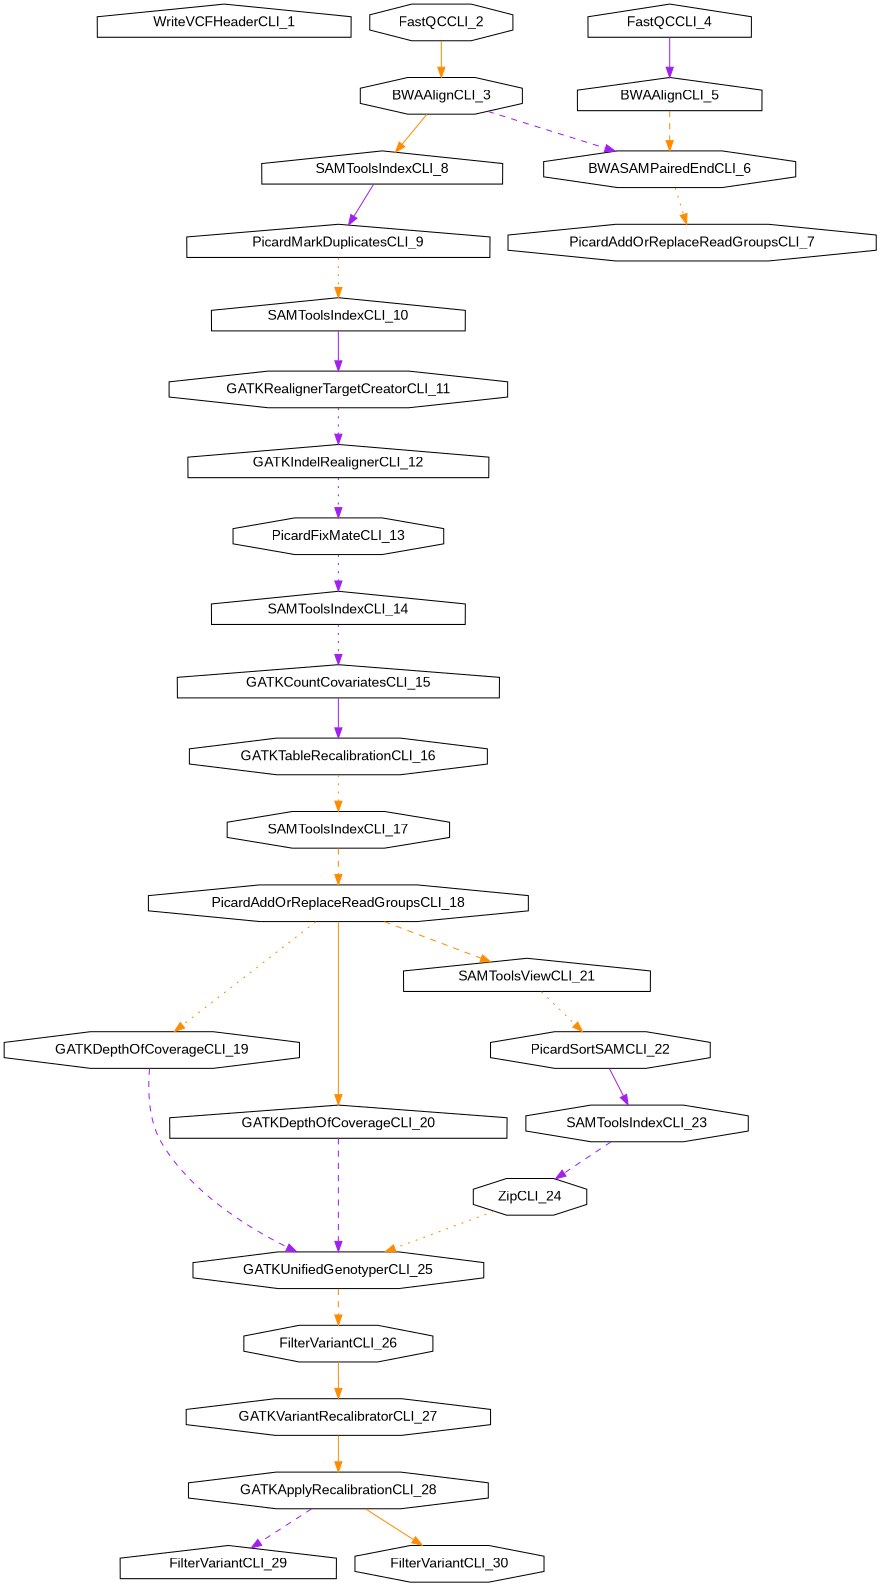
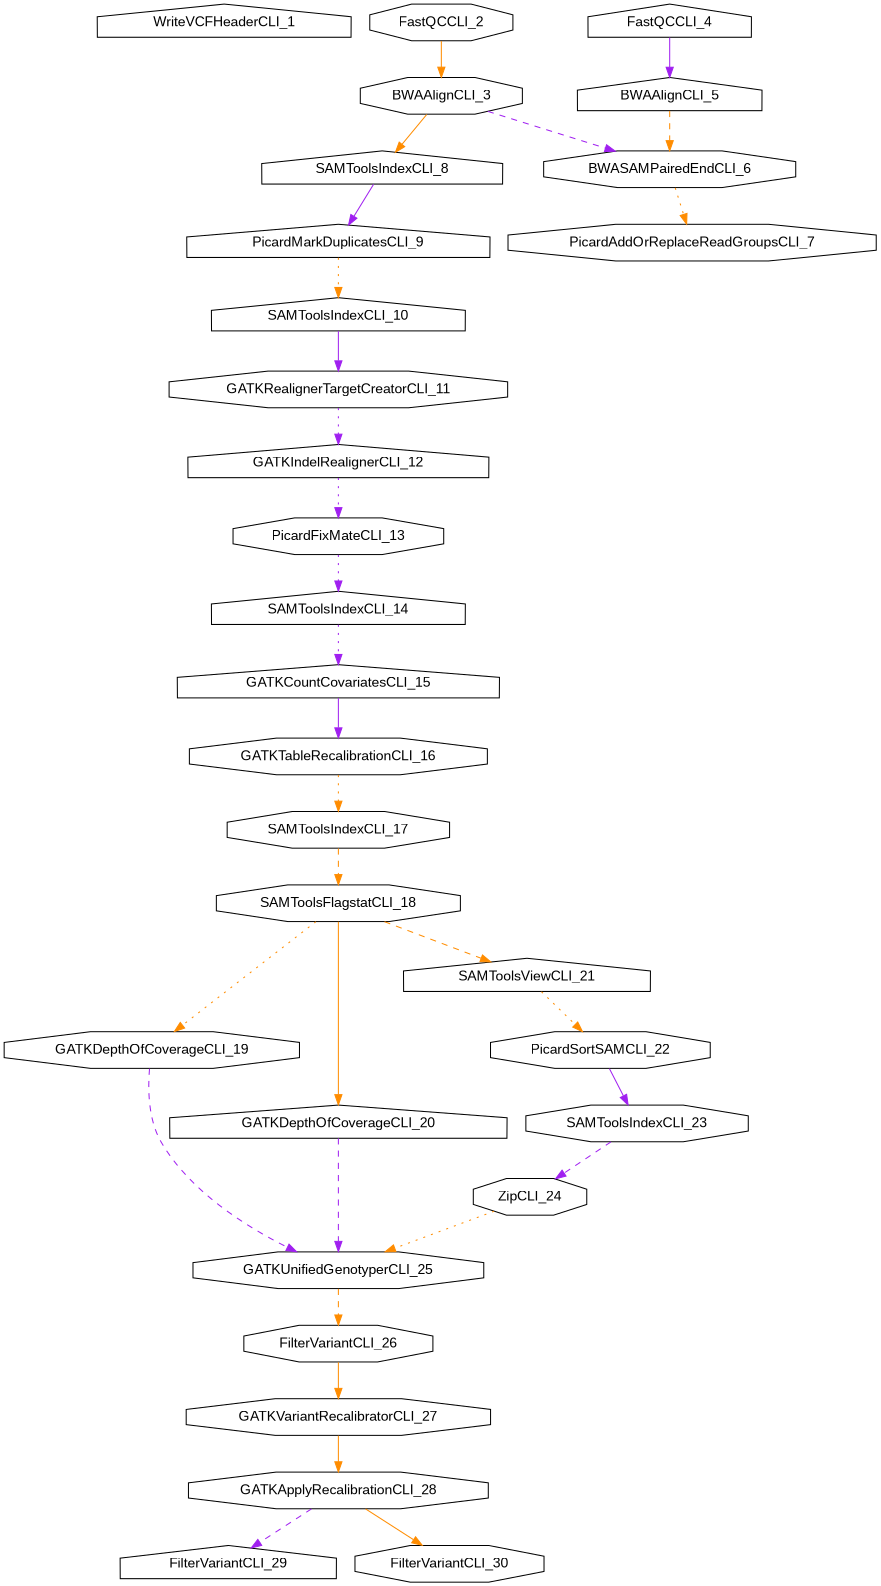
(338, 903) -> (338, 903)
